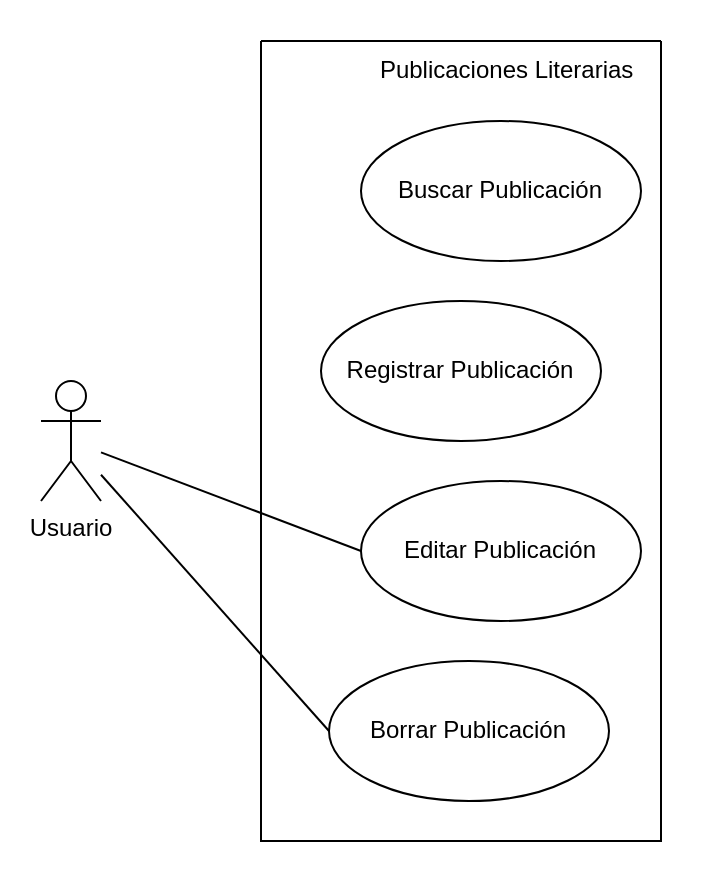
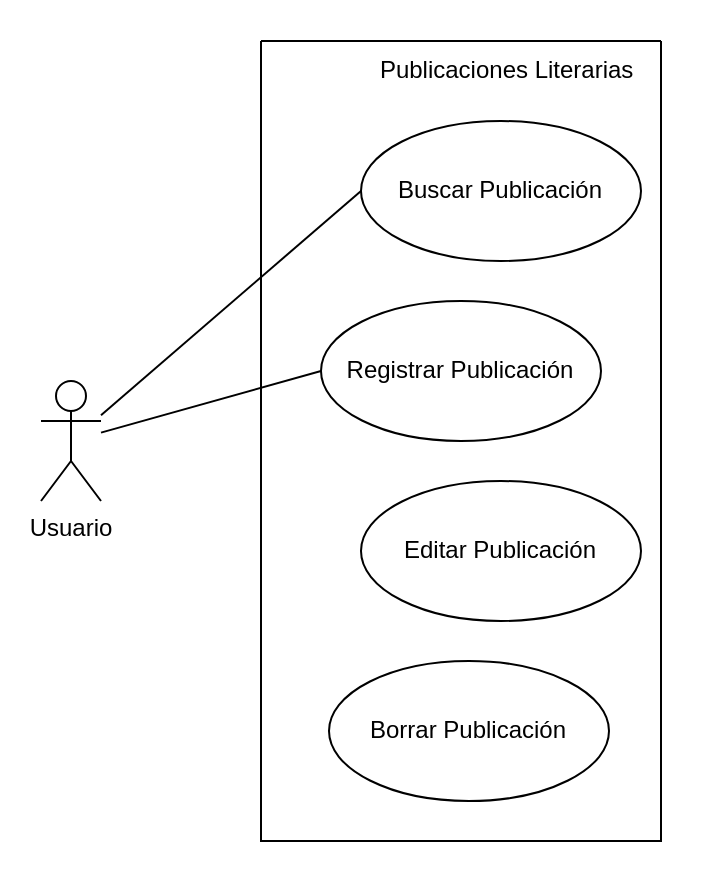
none -> (179, 348)
none -> (211, 402)
(231, 502) -> none
(179, 563) -> none
